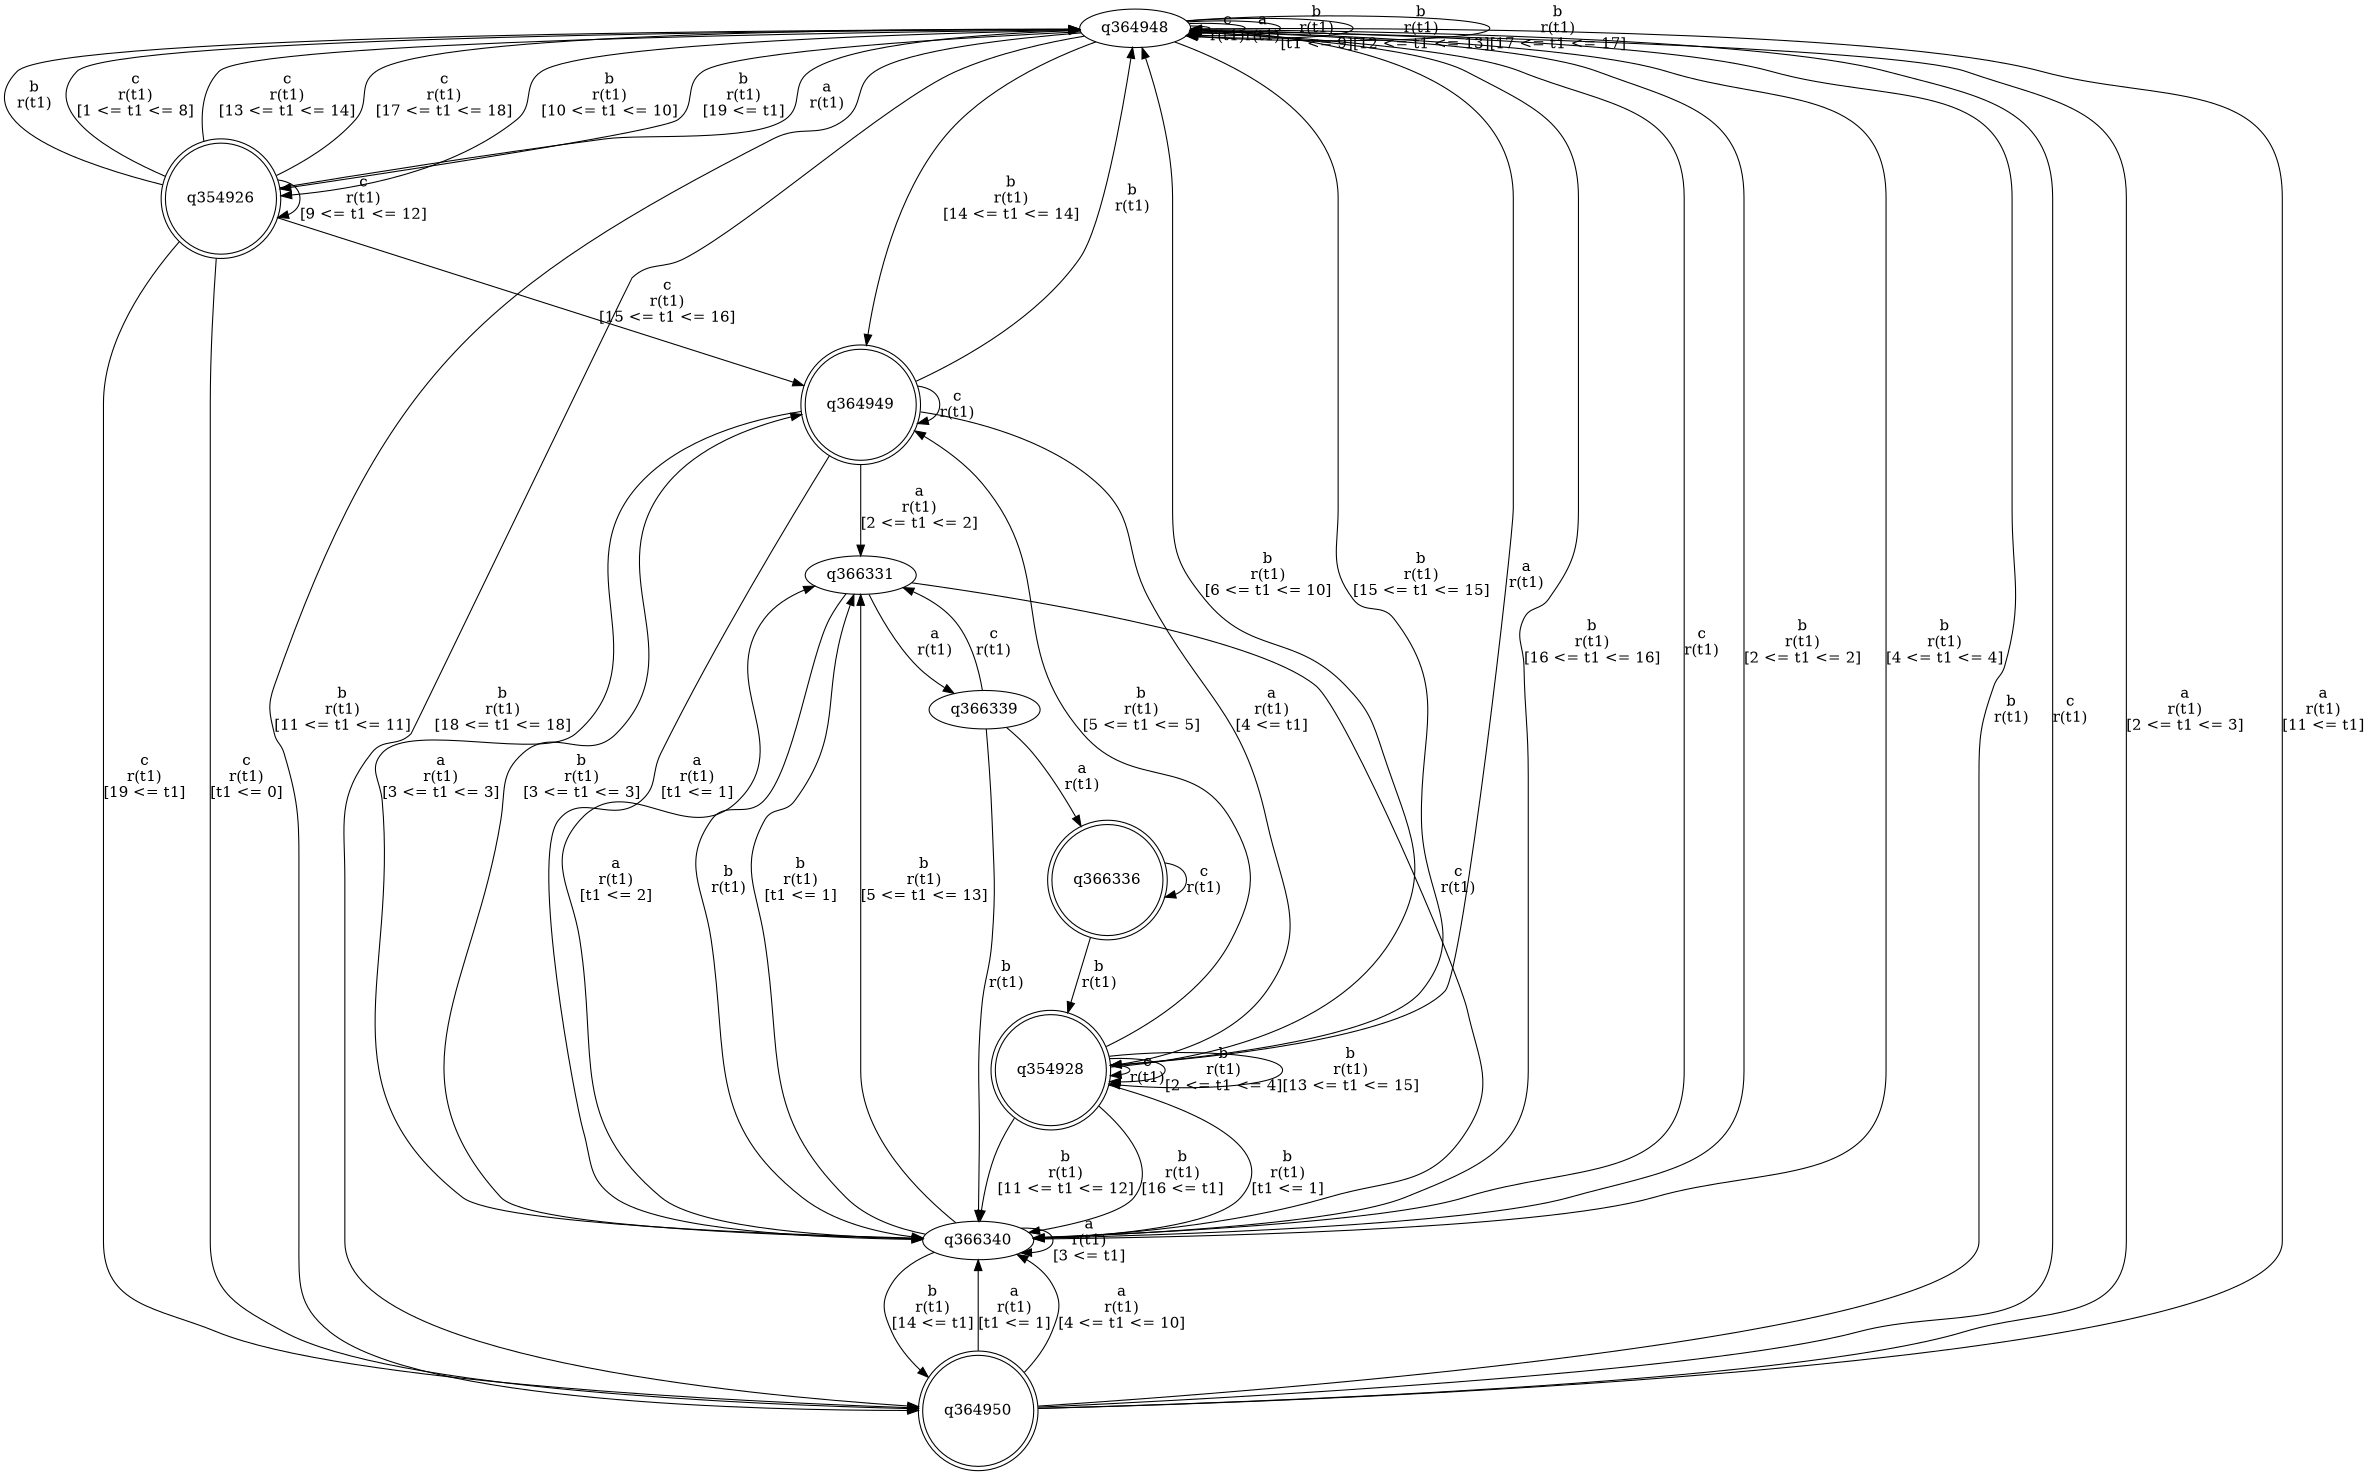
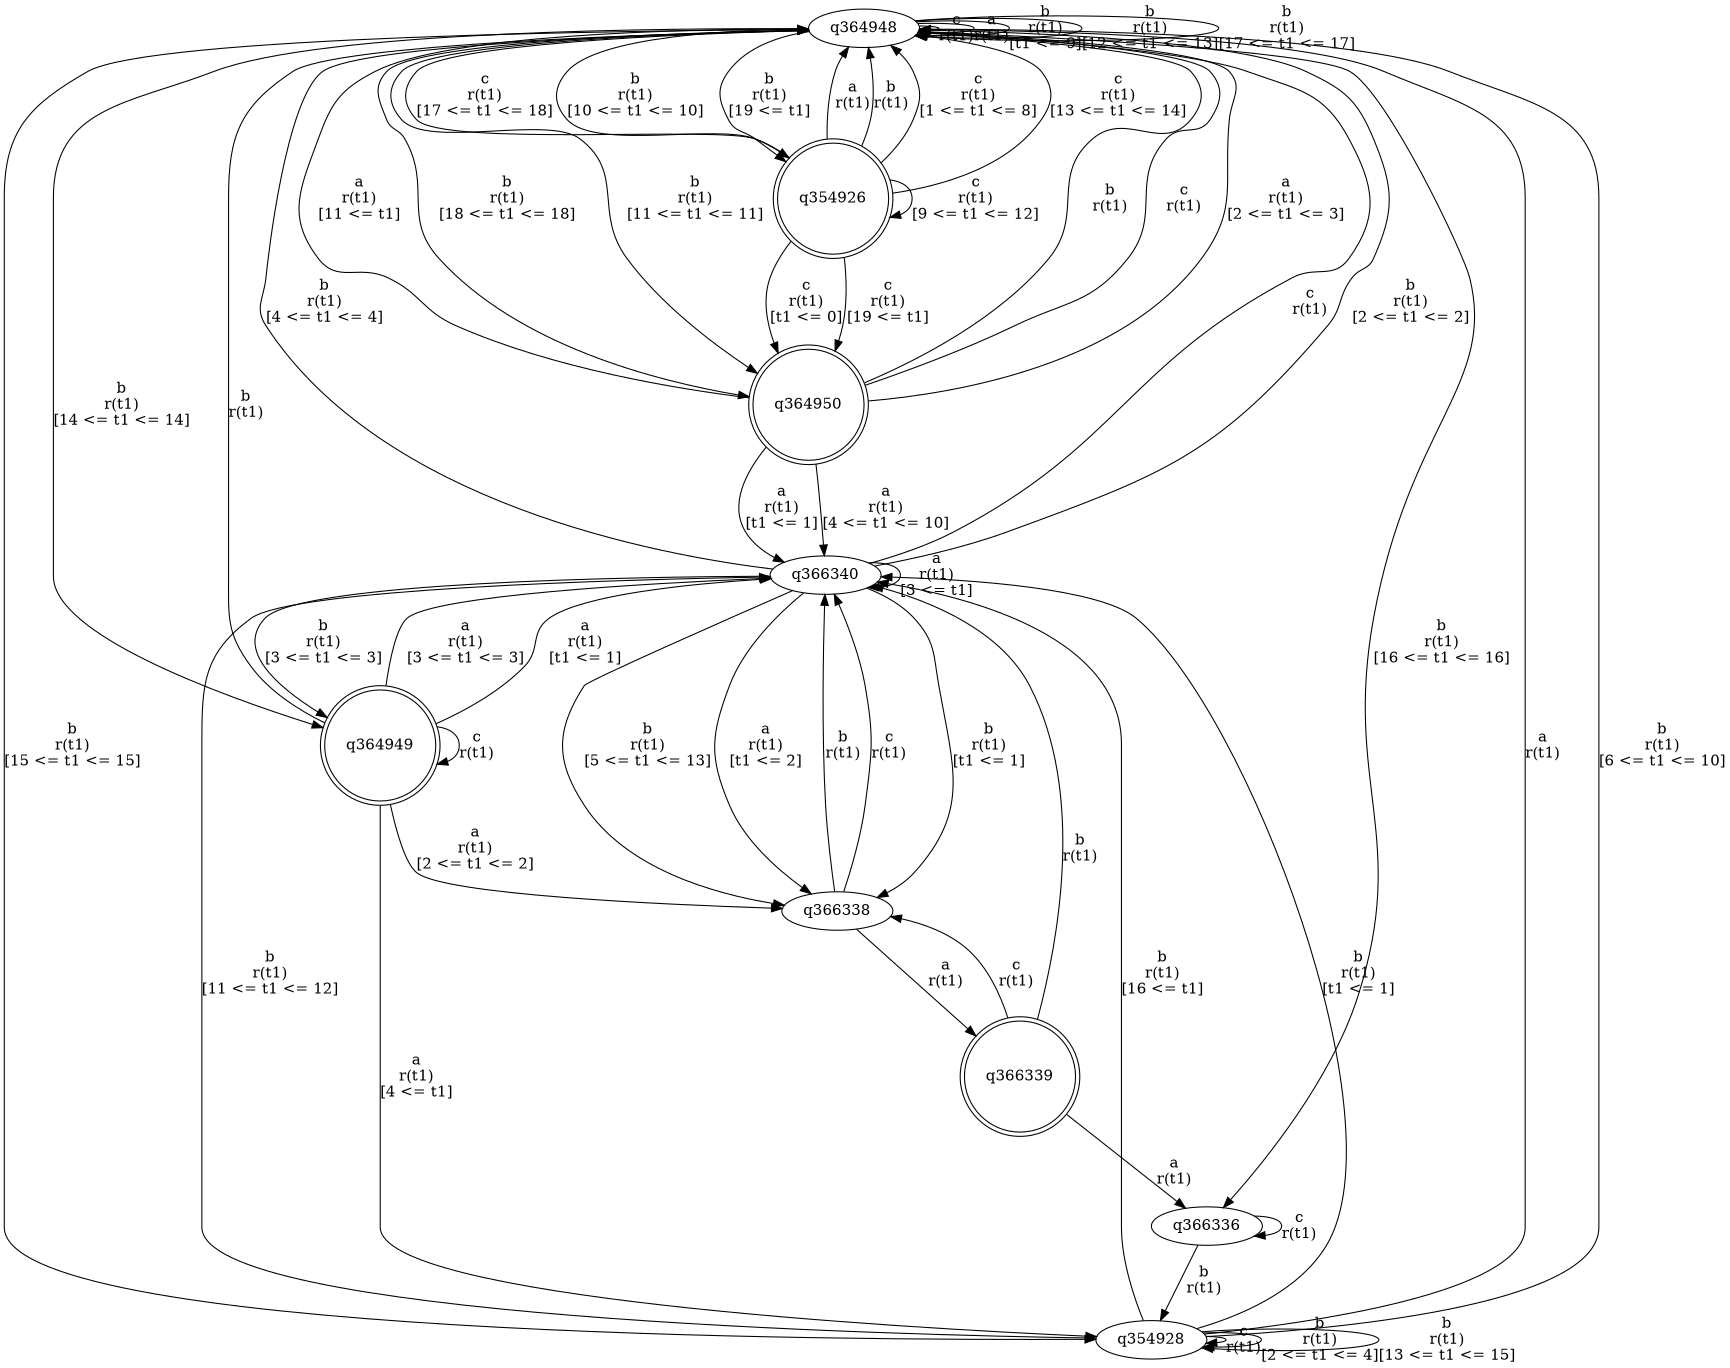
(536, 300) -> none
(861, 575) -> (837, 911)
(1524, 671) -> (1440, 425)
(985, 710) -> (1020, 1077)
(1133, 766) -> none
(1107, 880) -> (1207, 1226)
(1051, 1070) -> (1151, 1340)
(884, 1305) -> none
